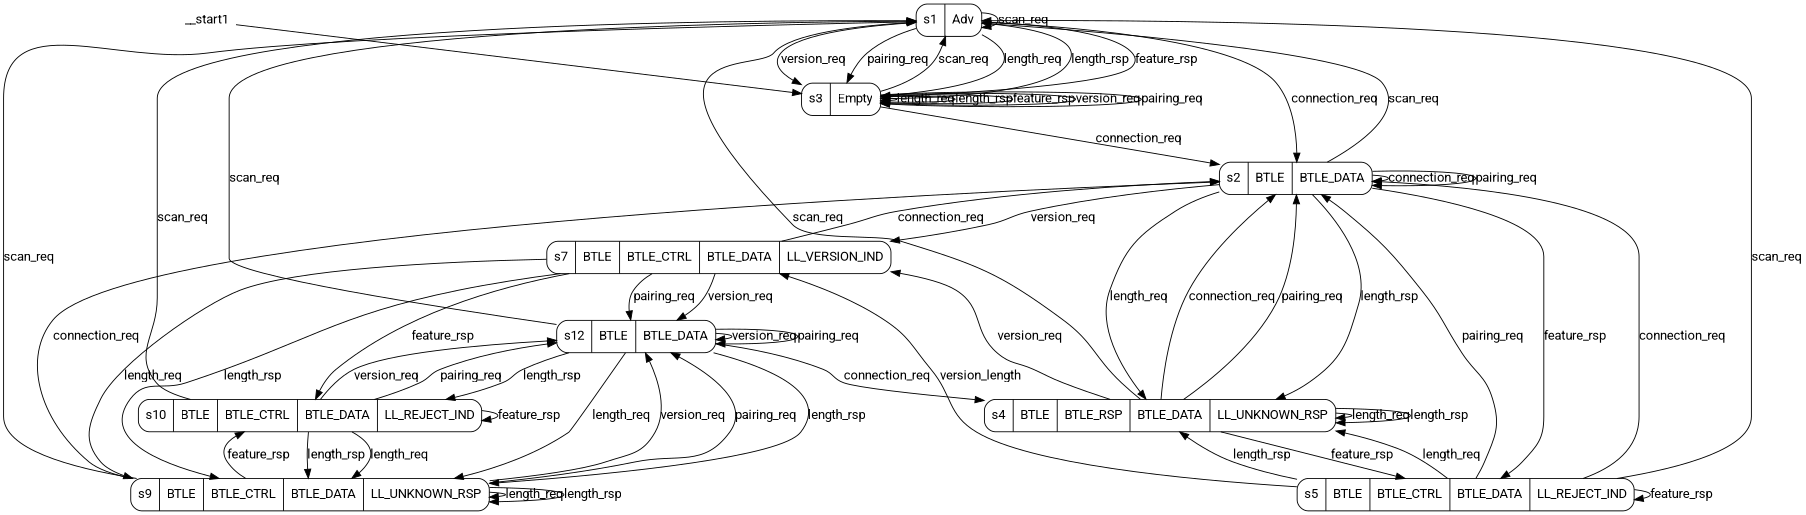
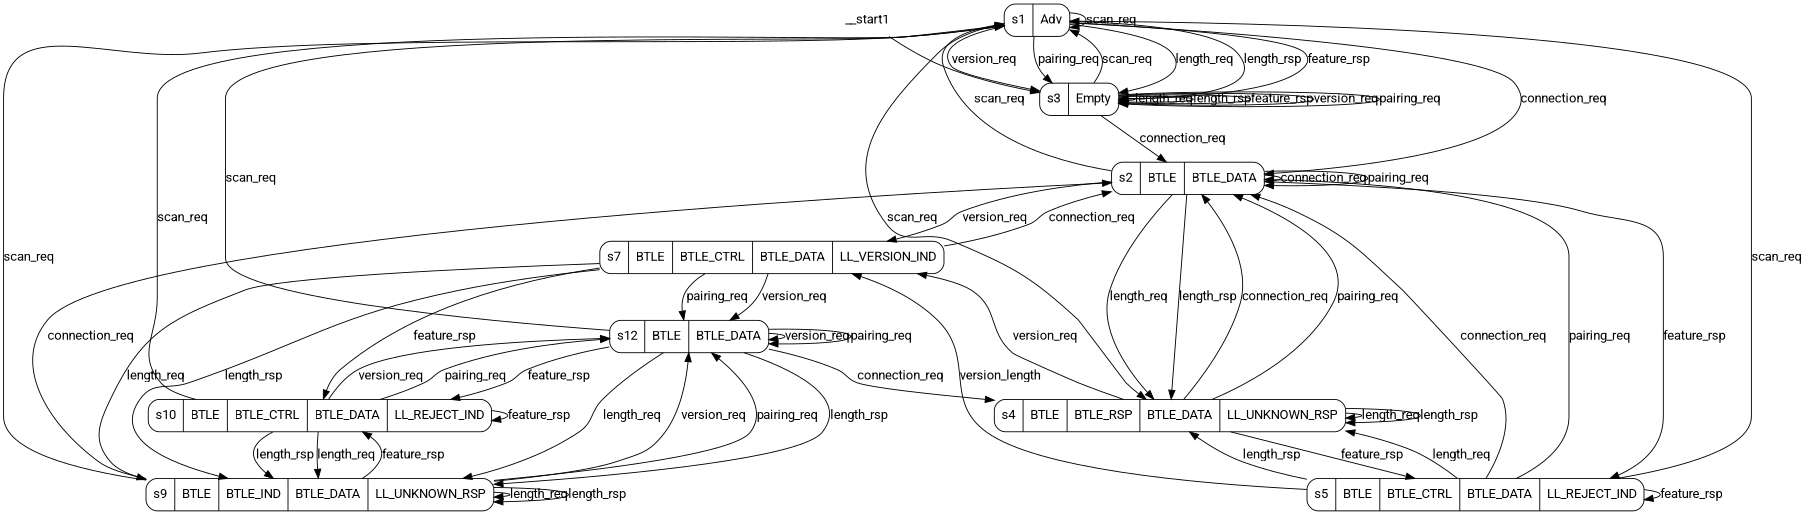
(800, 229) -> (891, 229)
(552, 376) -> (559, 376)
(244, 494) -> (253, 494)
